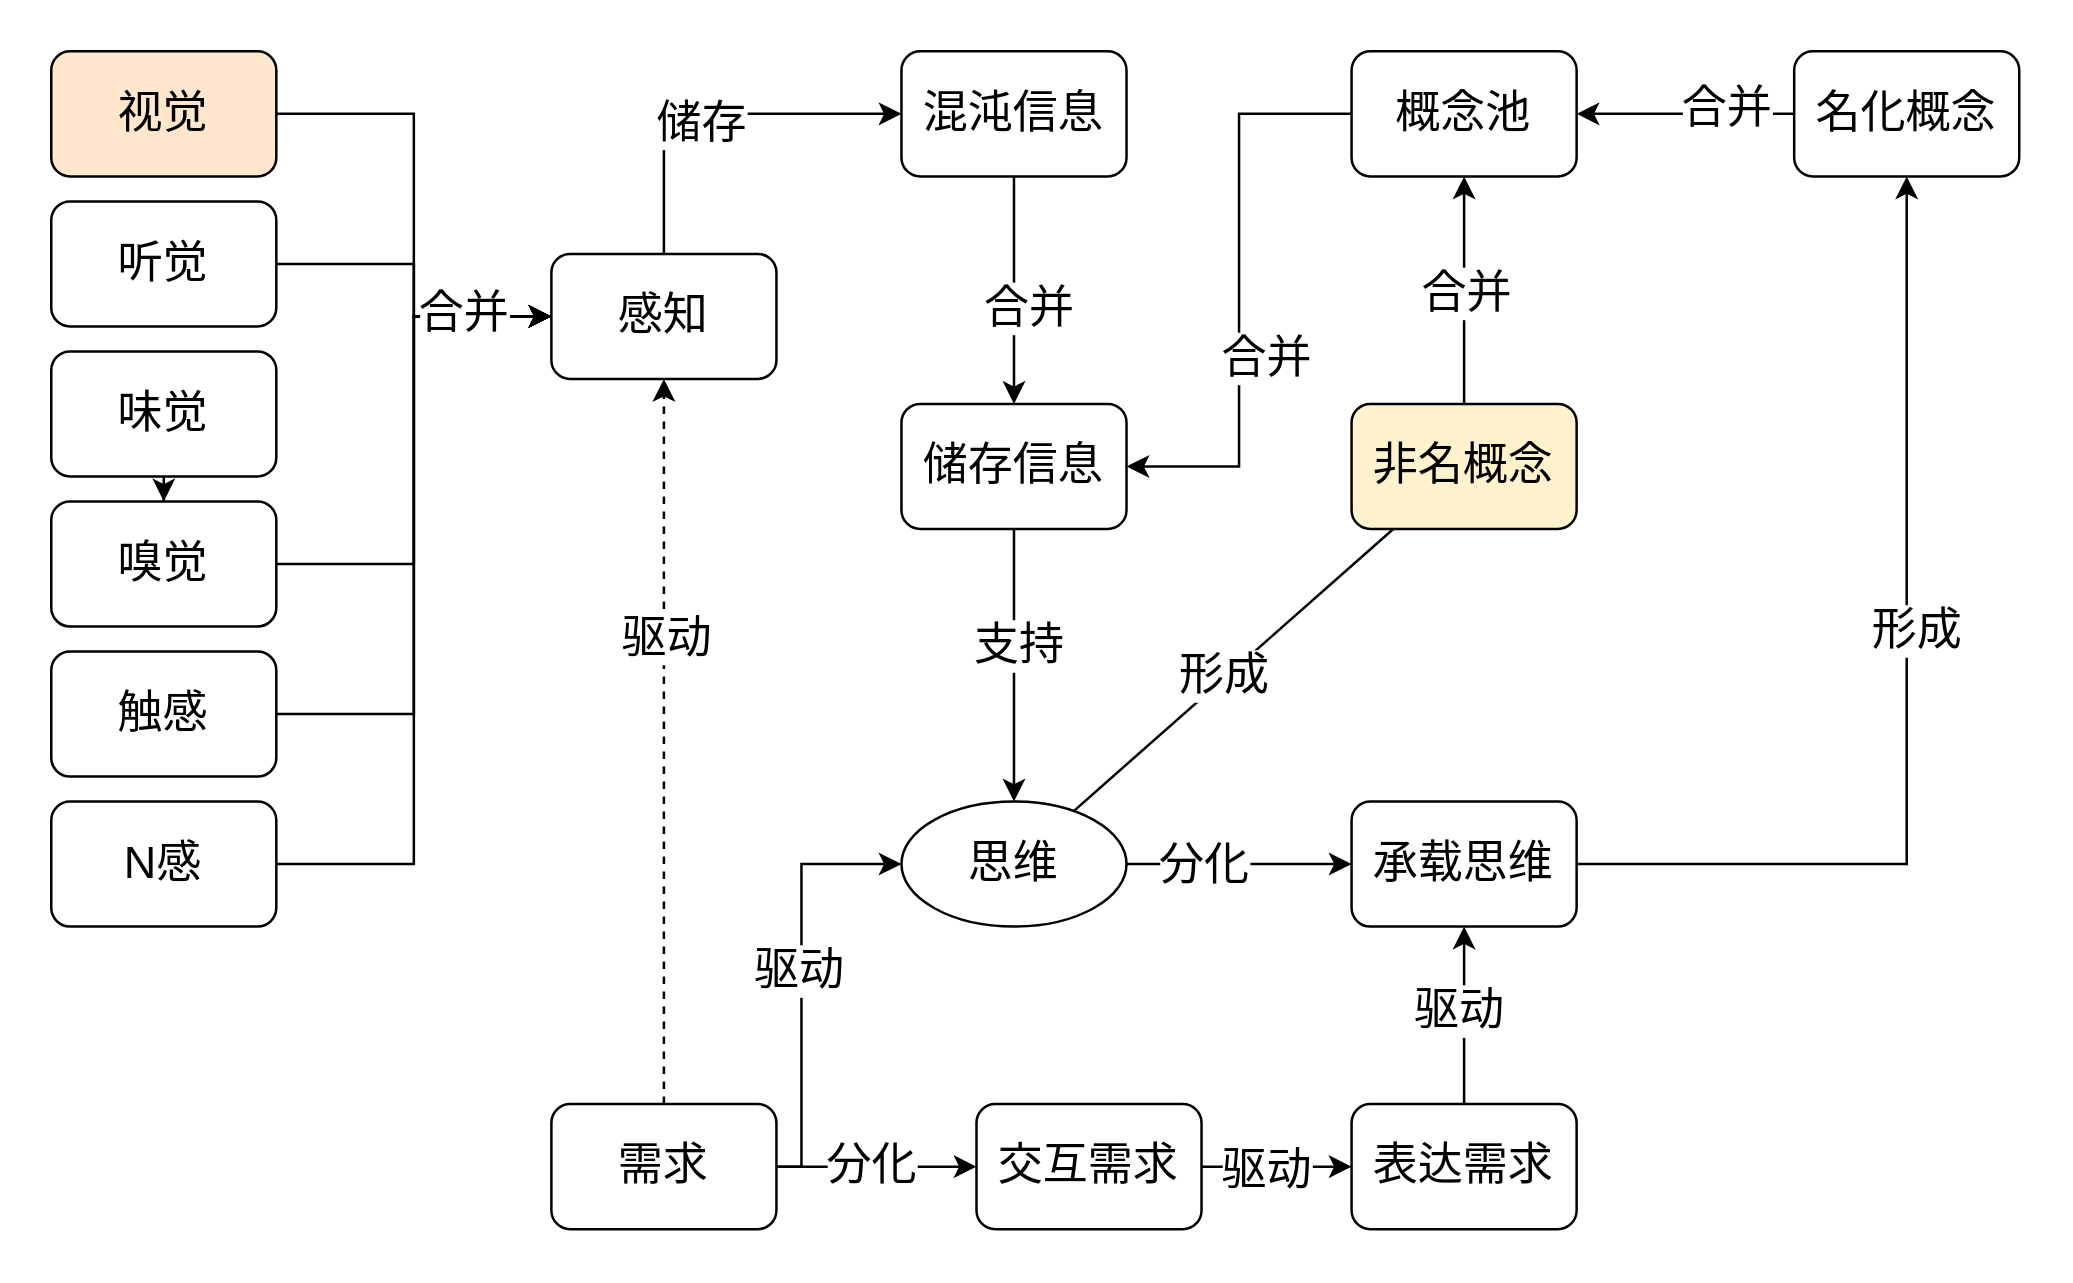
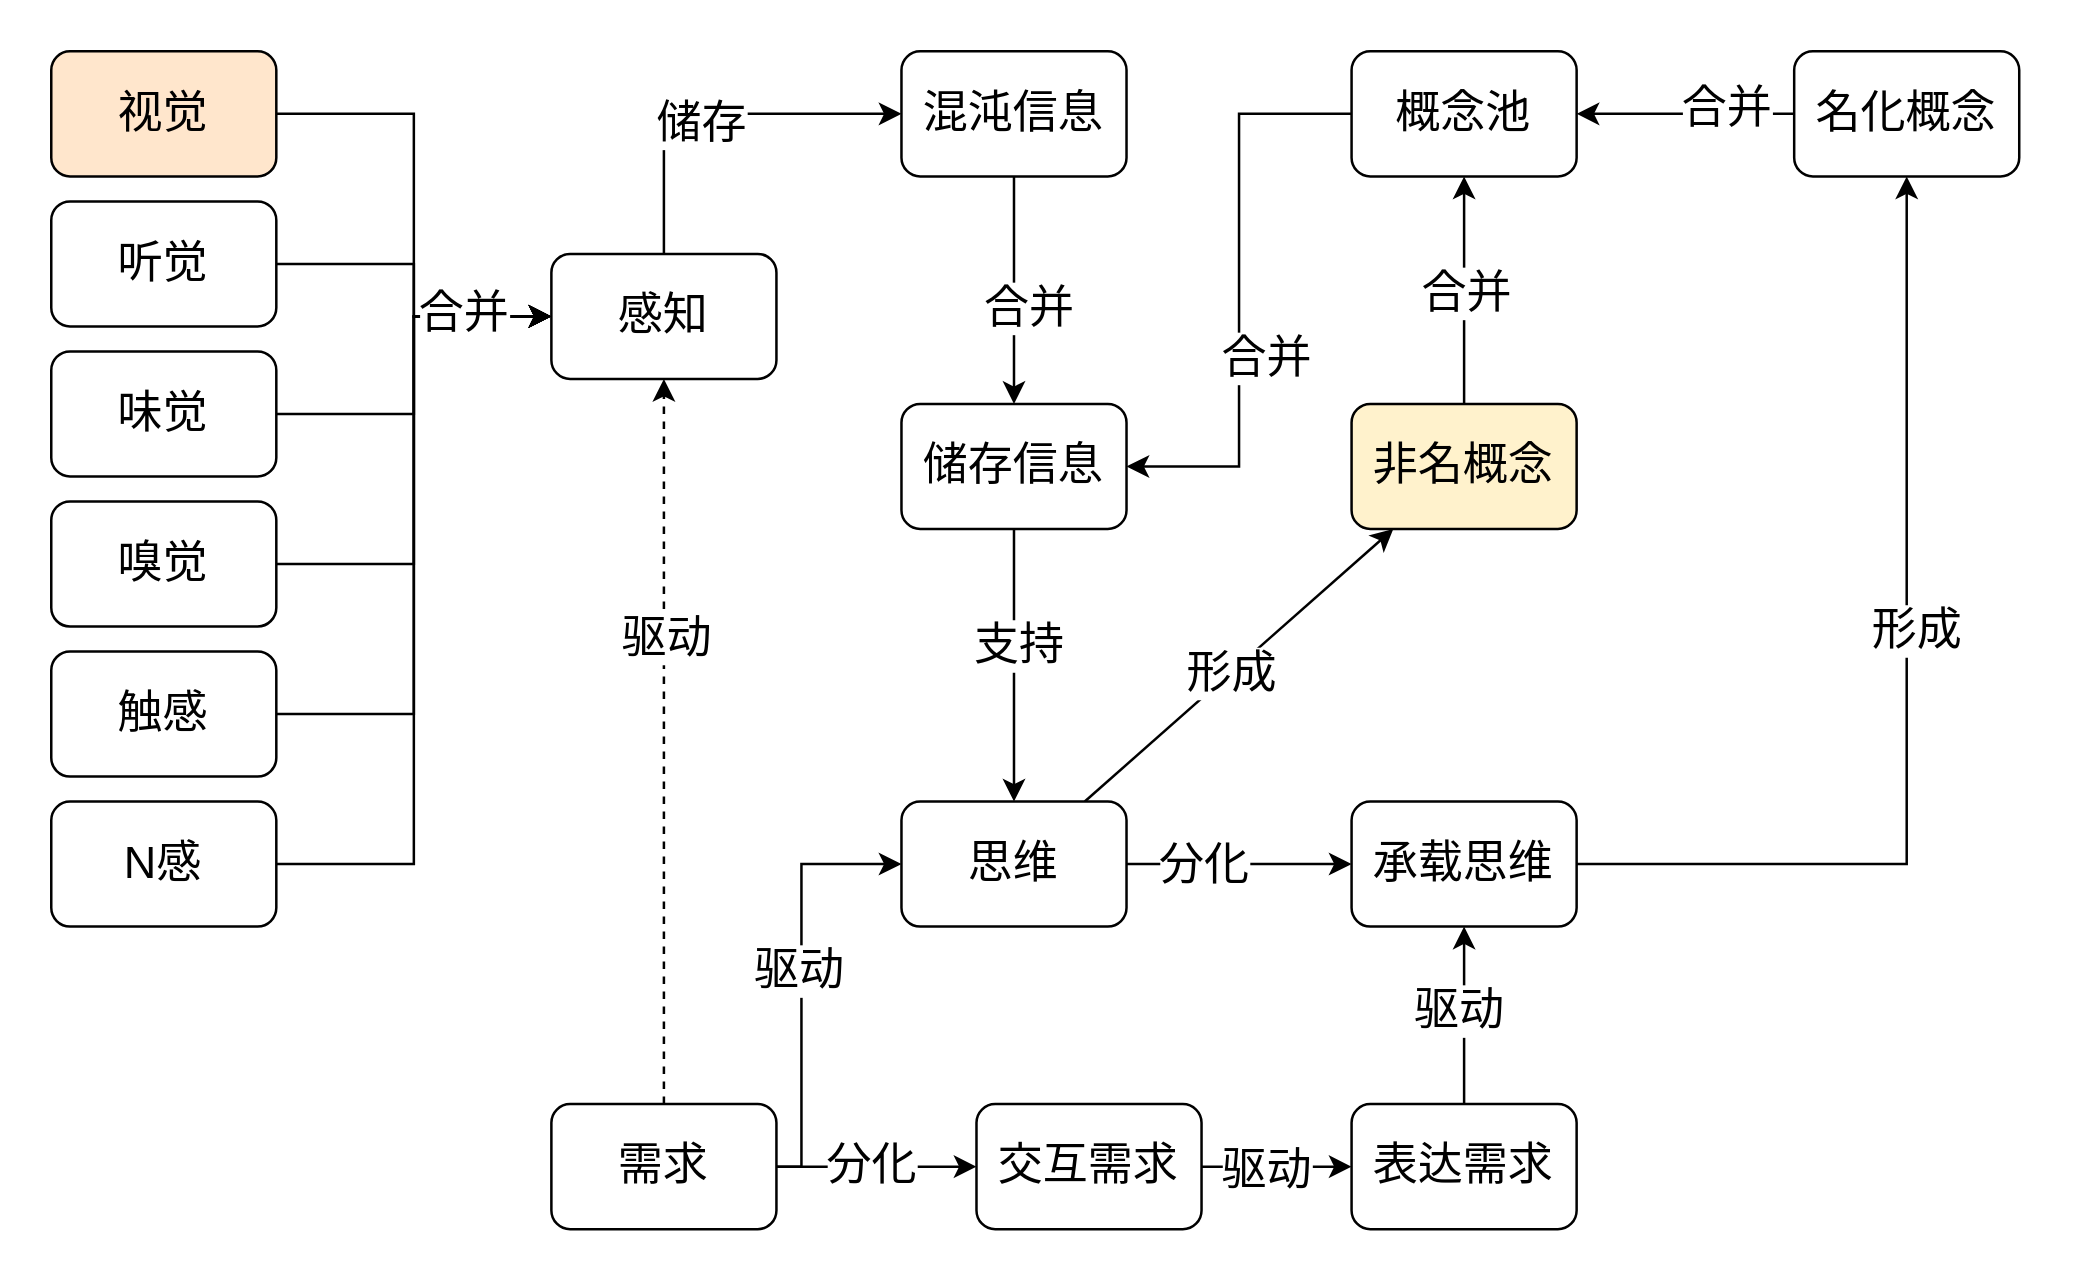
(164, 488) -> (341, 414)
(1385, 536) -> (1380, 541)
(1014, 864) -> (1014, 864)
